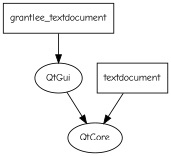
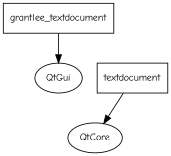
(74, 104) -> none
